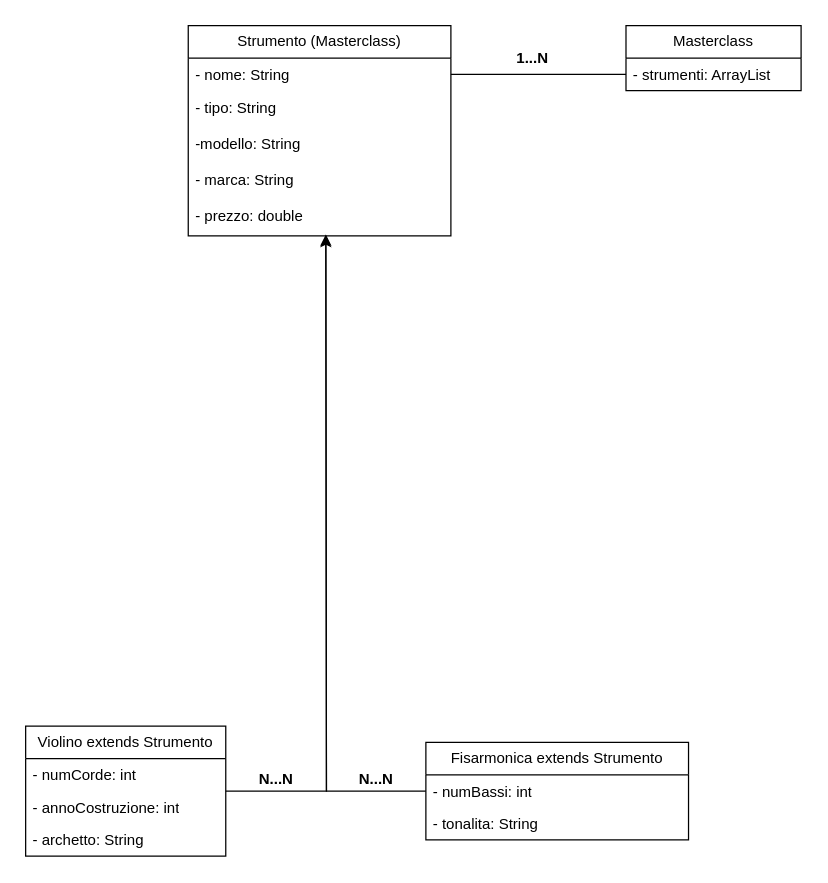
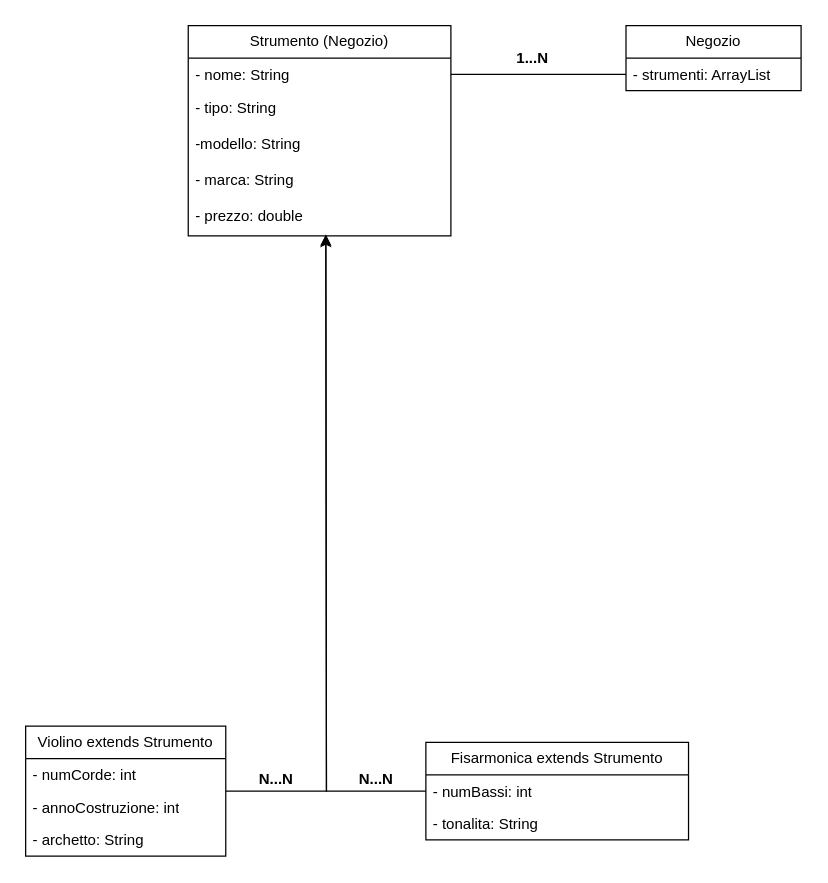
(319, 42) -> (319, 42)
(713, 42) -> (713, 42)
